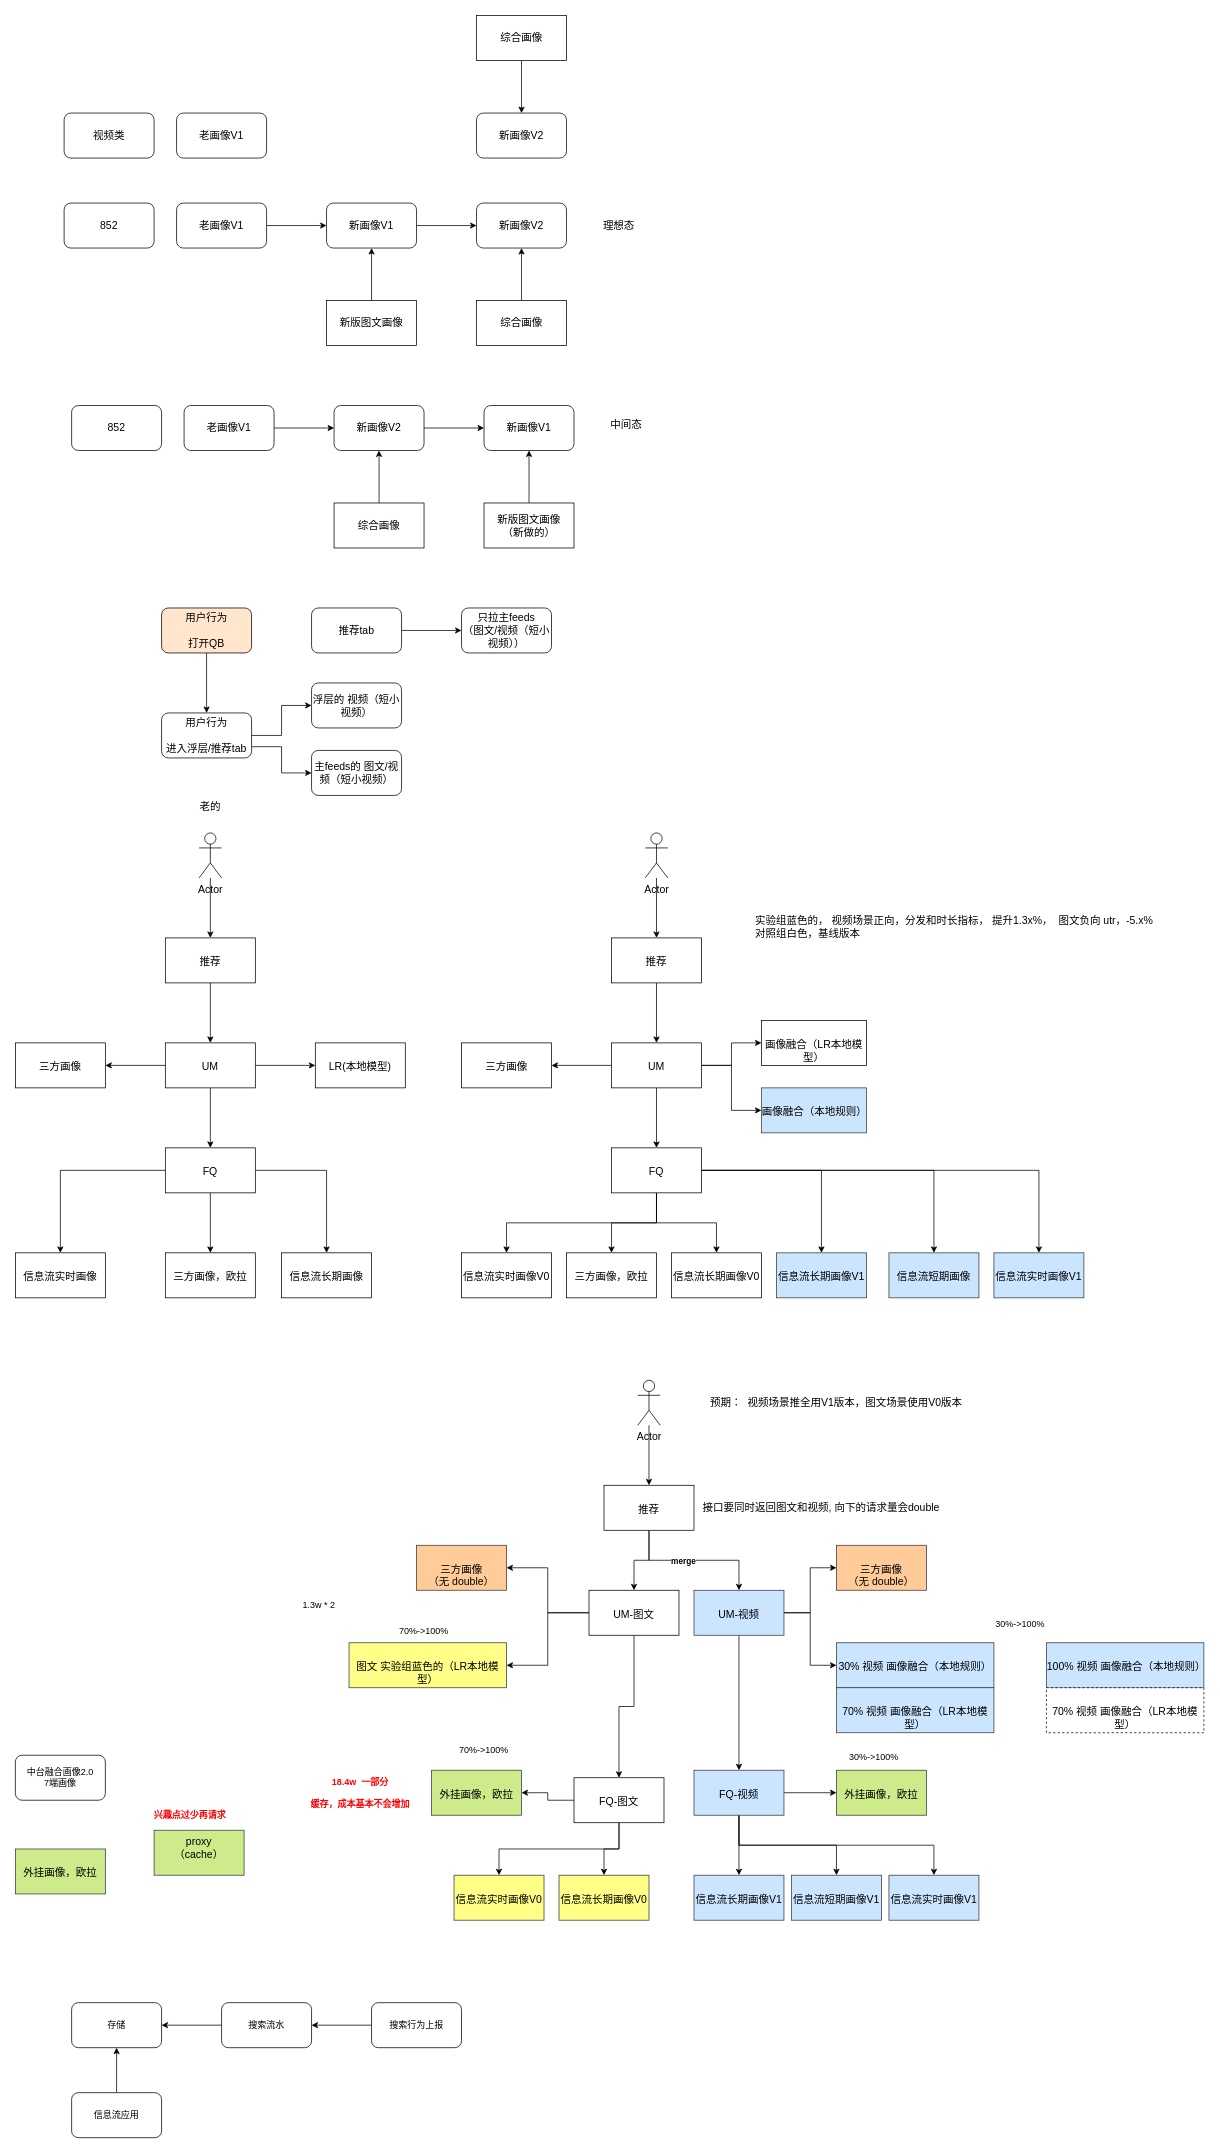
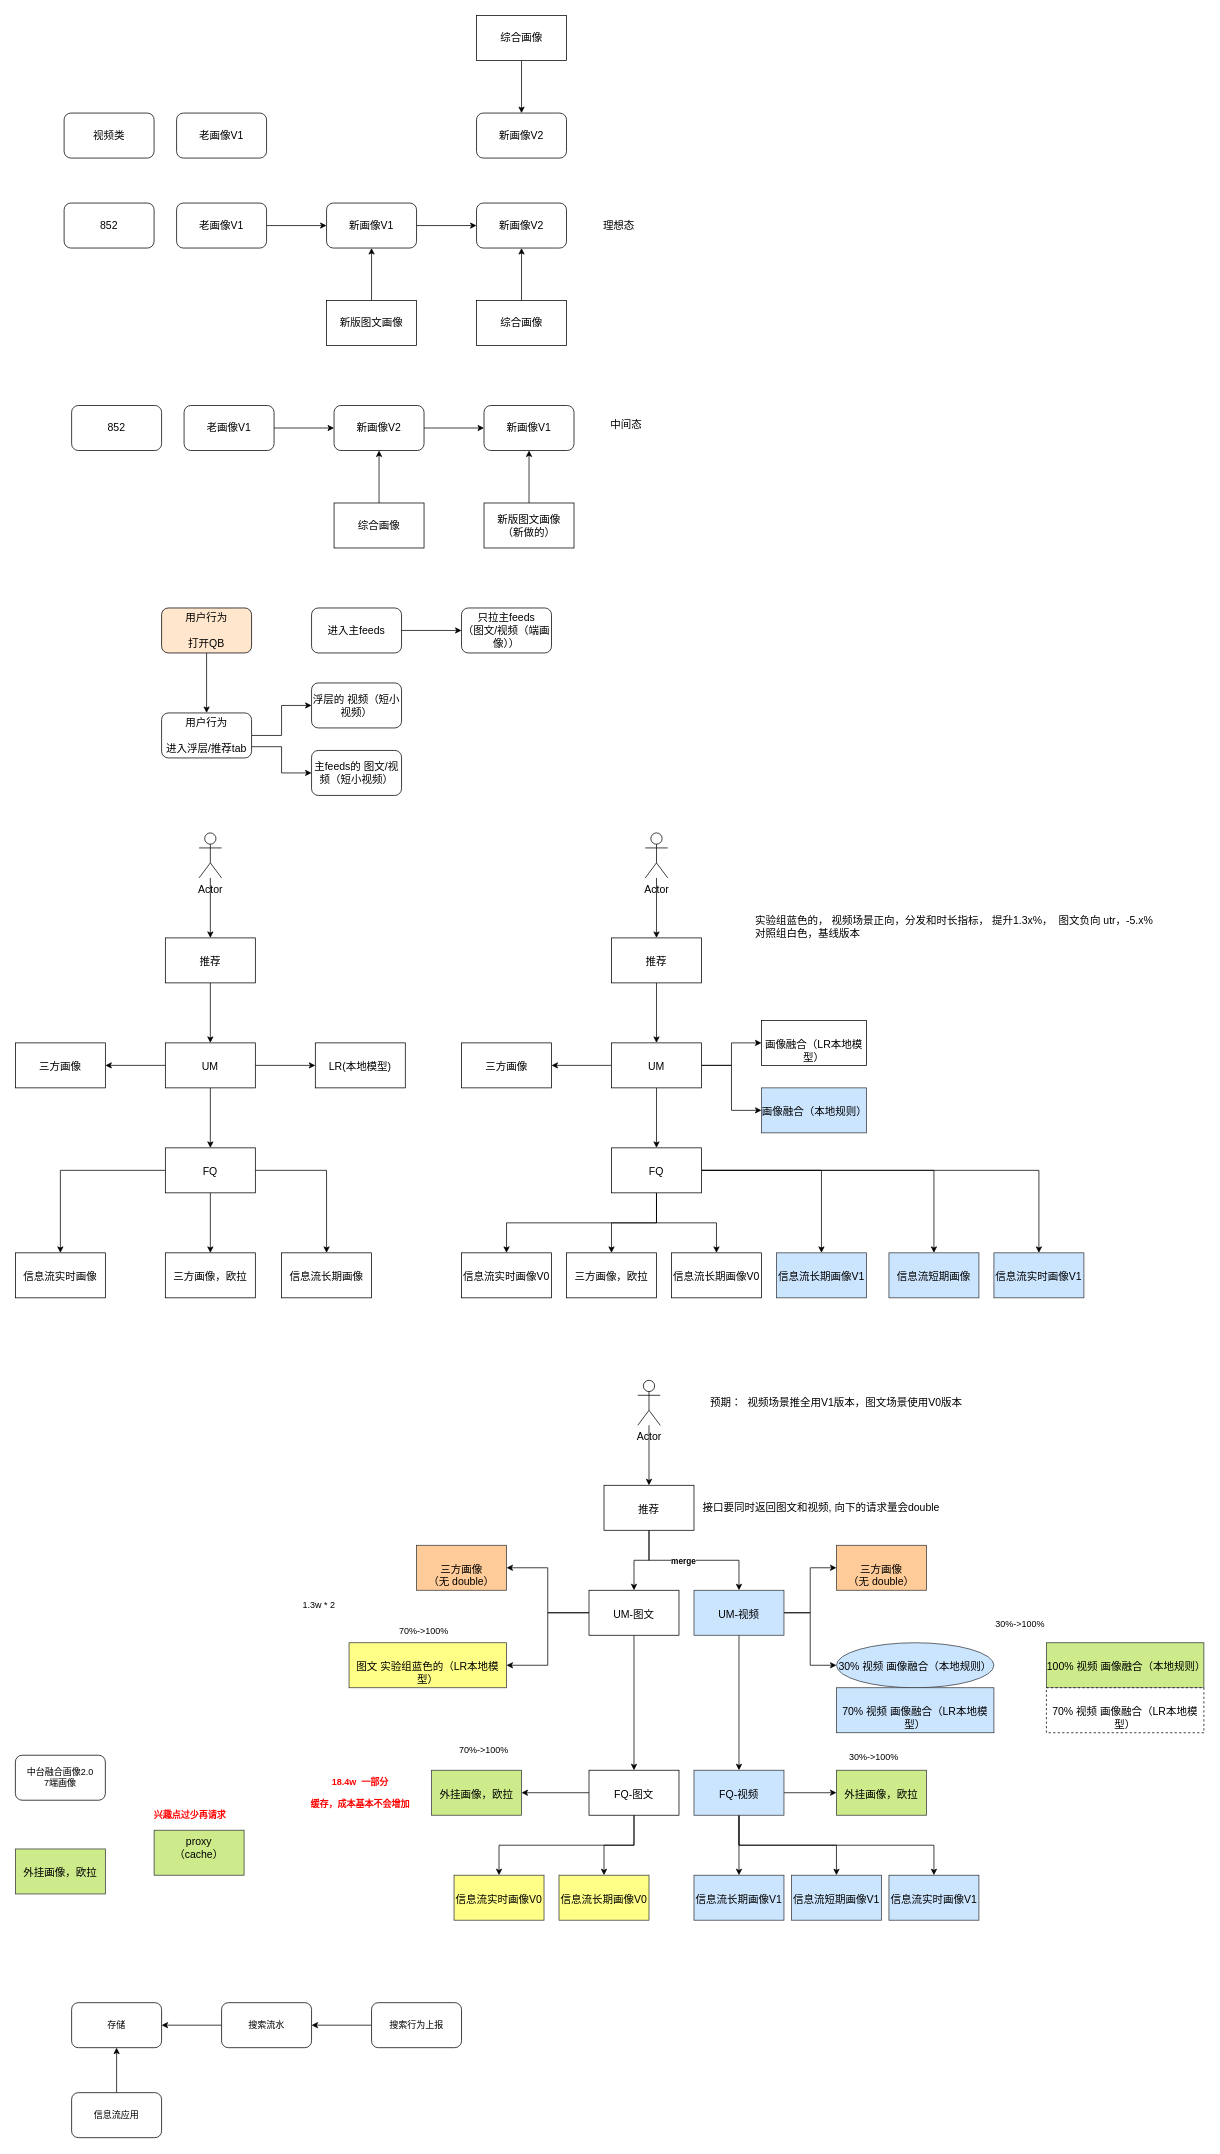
(357, 630) -> (357, 630)
(507, 630) -> (507, 630)
(210, 807) -> none
(915, 1665) -> (915, 1665)
(1125, 1665) -> (1125, 1665)
(619, 1800) -> (634, 1793)
